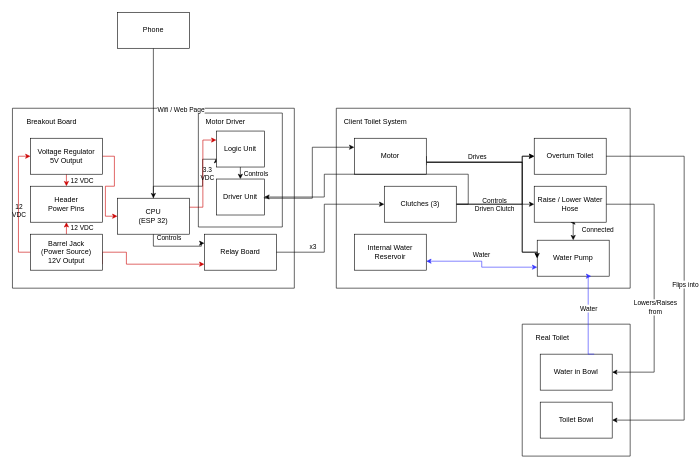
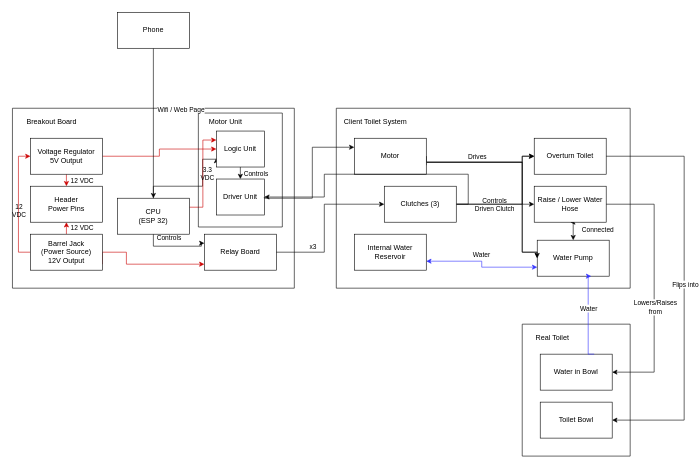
(226, 122) -> (226, 122)
(107, 186) -> (159, 153)
